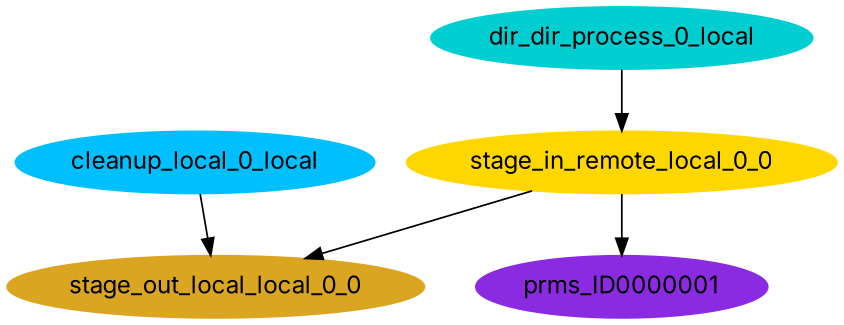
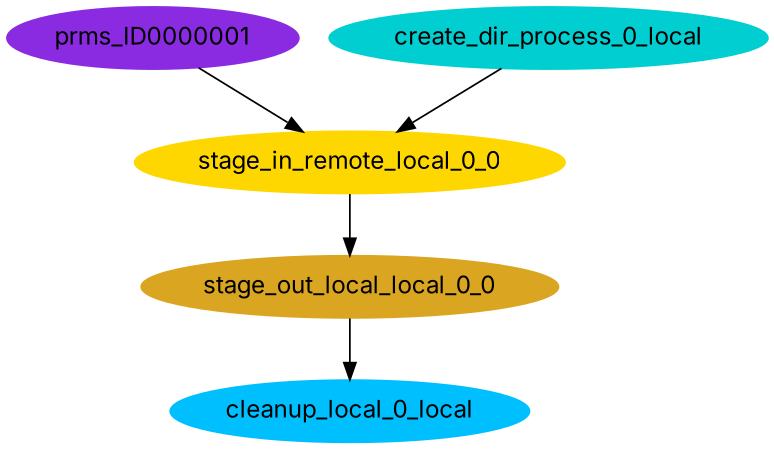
(622, 38) -> (549, 38)
(204, 216) -> (350, 341)
(622, 216) -> (243, 95)
